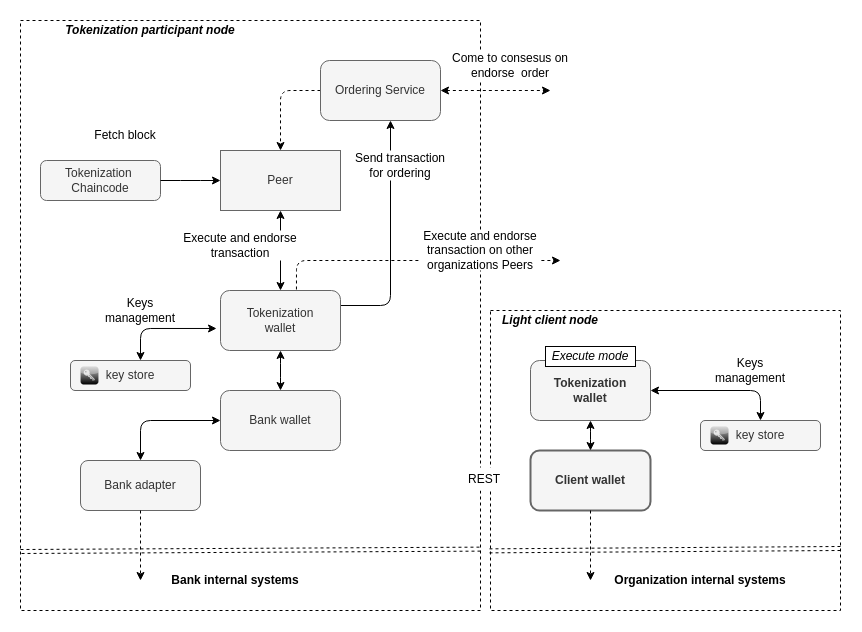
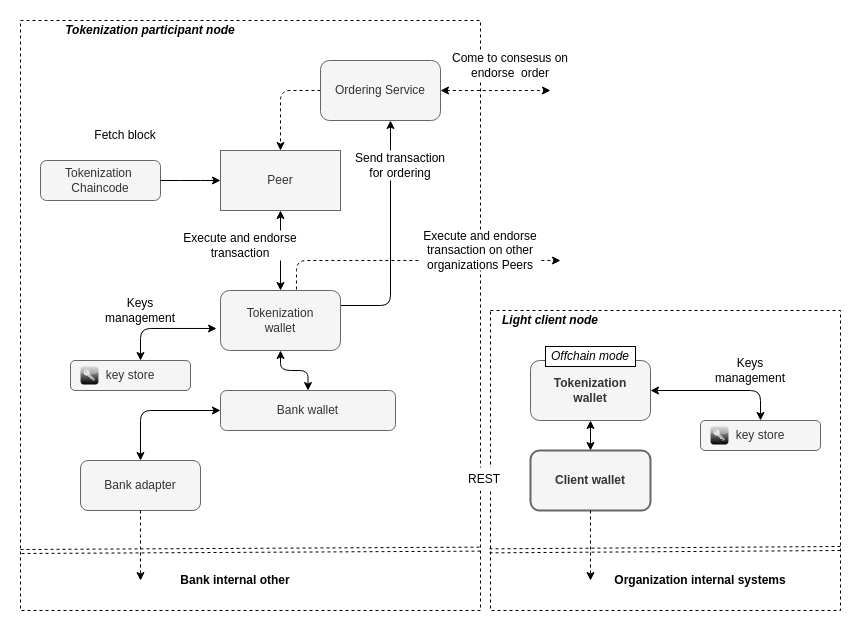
(591, 357) -> (591, 357)
(281, 421) -> (308, 411)
(236, 581) -> (236, 581)
